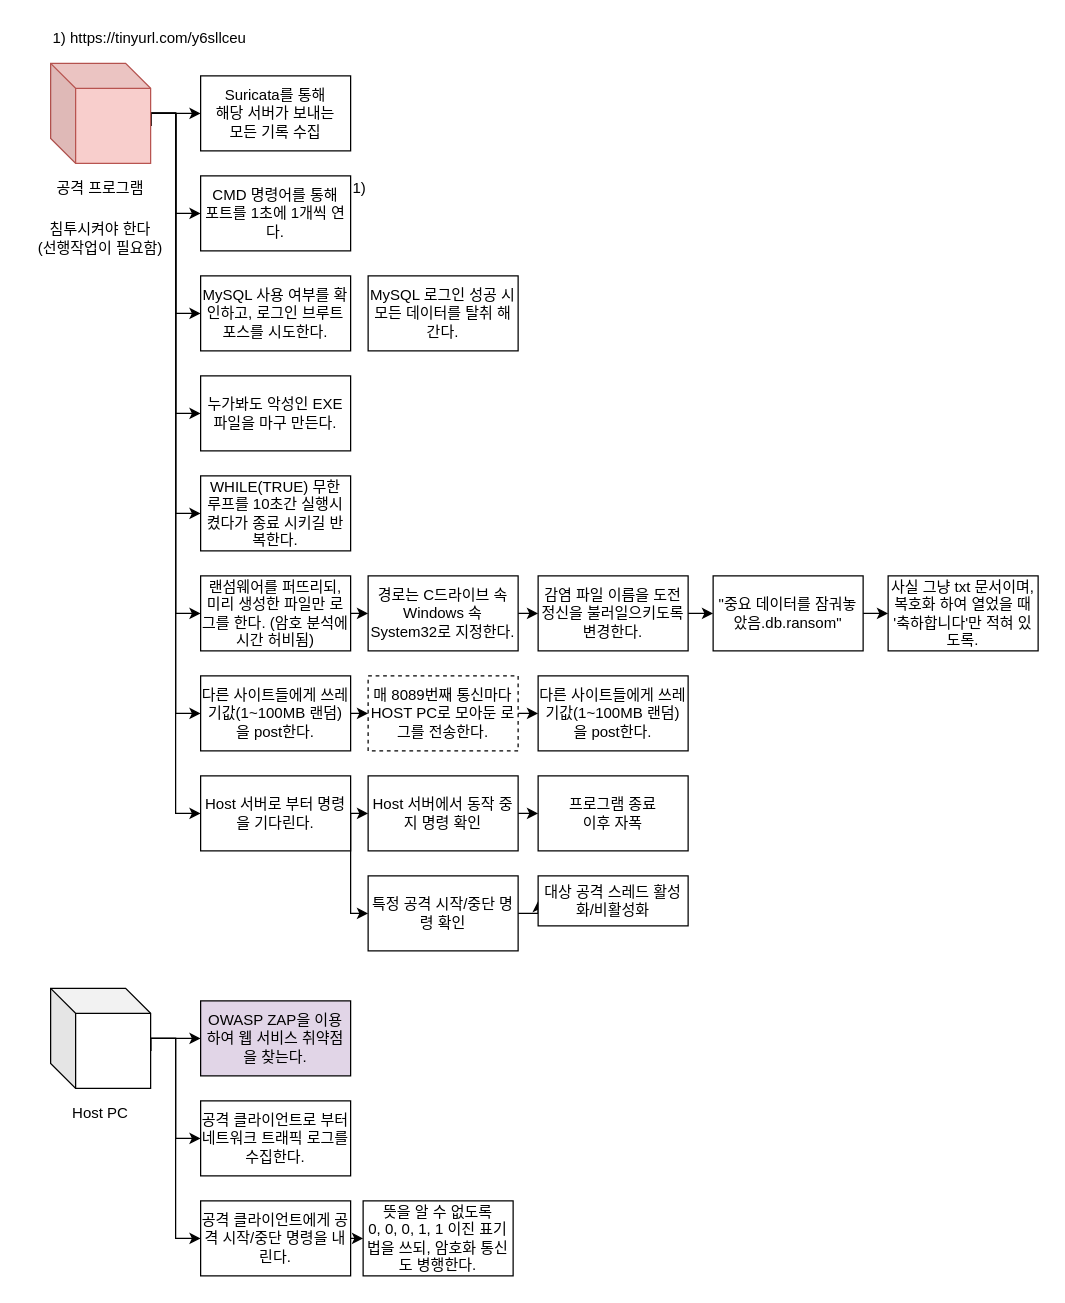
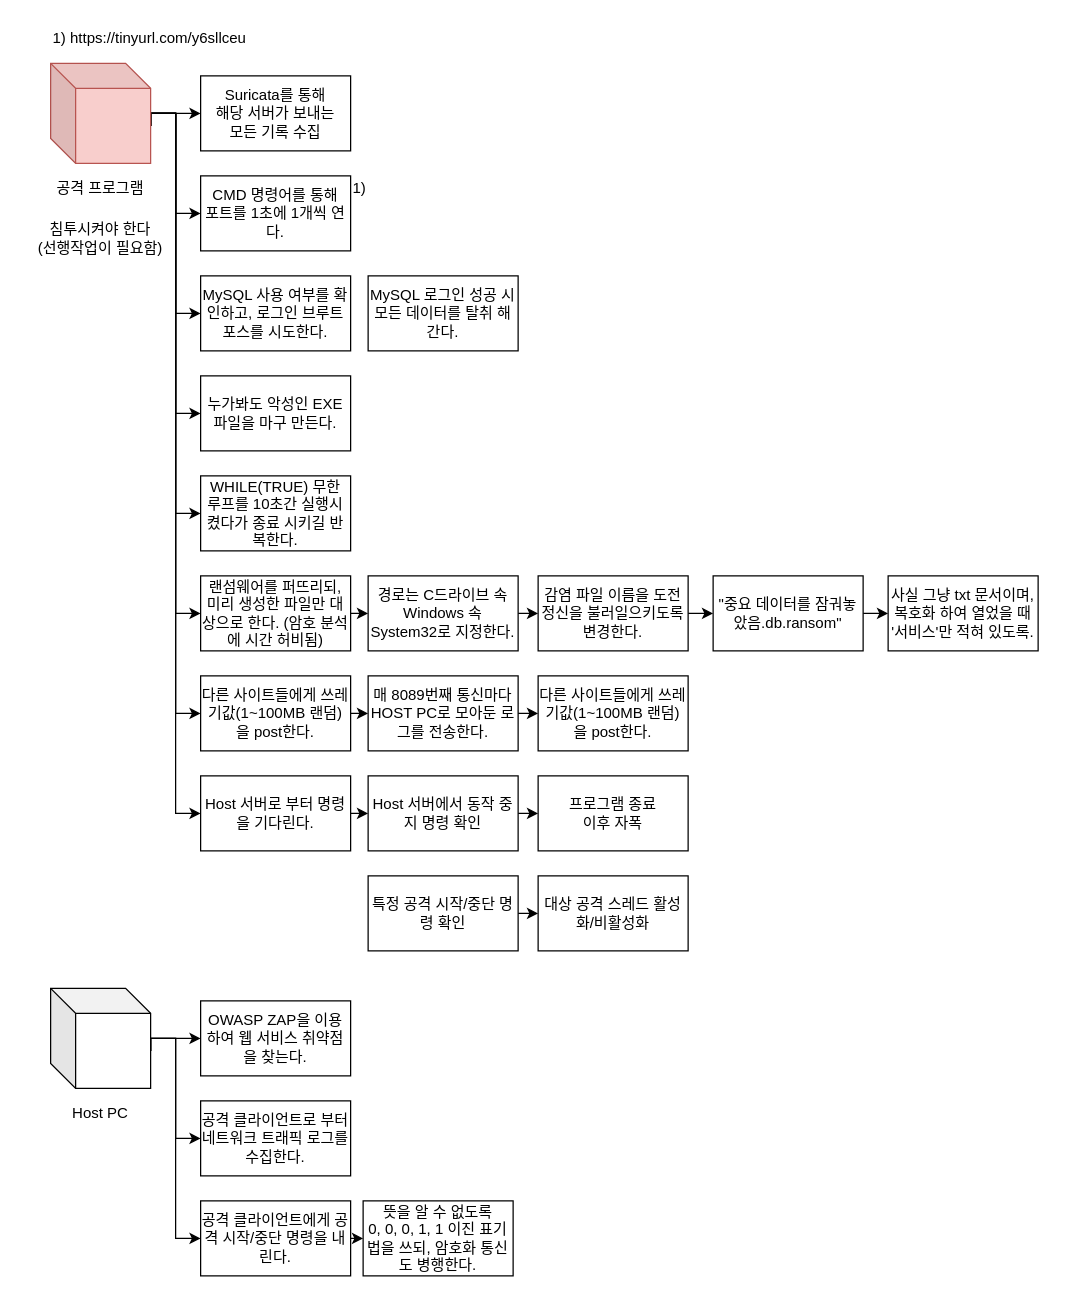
(276, 613) -> (276, 613)
(963, 613) -> (963, 613)
(443, 713) -> (443, 713)
(351, 886) -> none
(613, 901) -> (613, 913)
(276, 1038) -> (276, 1038)
